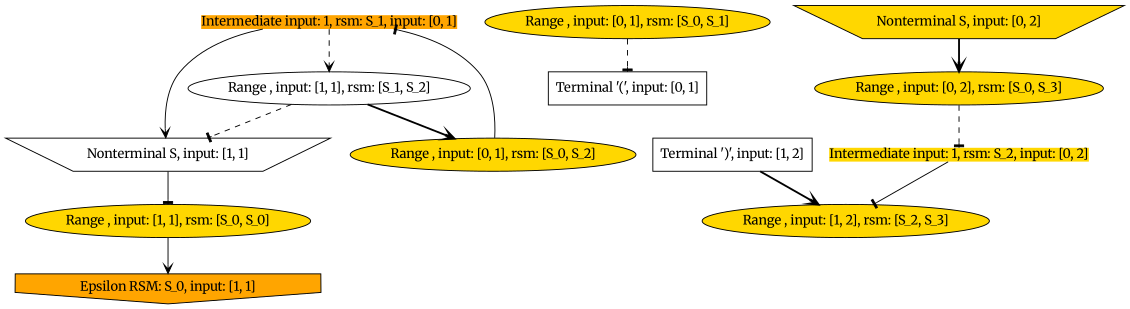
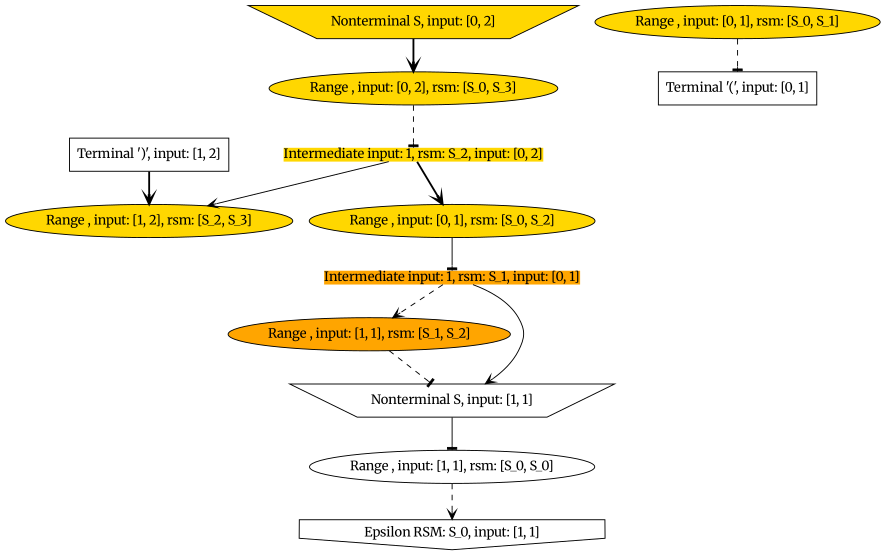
(329, 88) -> (369, 334)
(407, 120) -> (427, 179)
(912, 182) -> (303, 183)
(168, 221) -> (452, 467)
(168, 251) -> (452, 497)
(168, 287) -> (452, 533)
